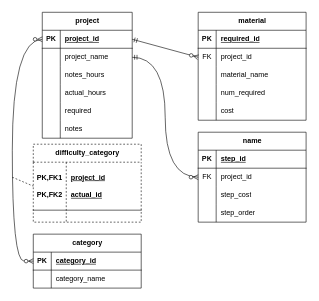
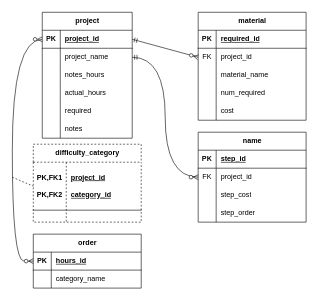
(90, 186) -> (92, 186)
(88, 243) -> (88, 243)
(77, 261) -> (71, 261)
